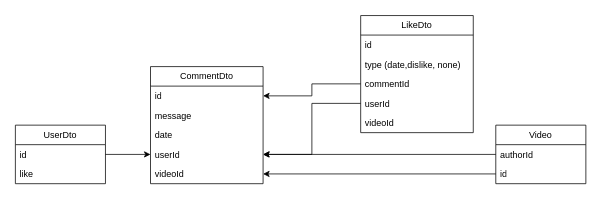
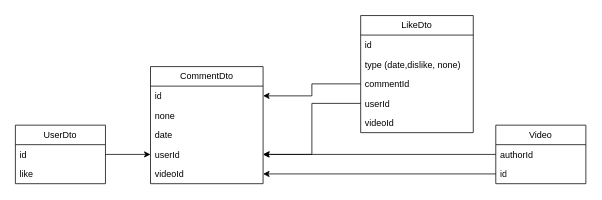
(173, 116) -> (165, 116)
